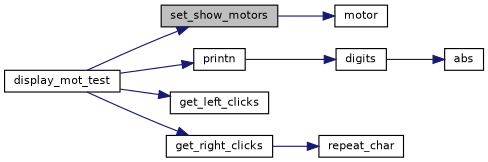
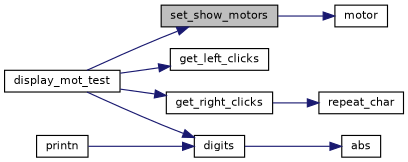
(151, 69) -> (135, 113)
